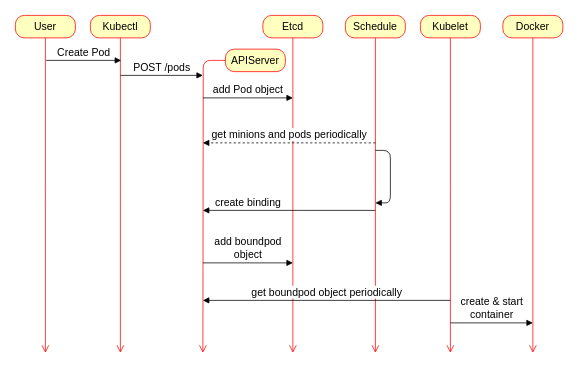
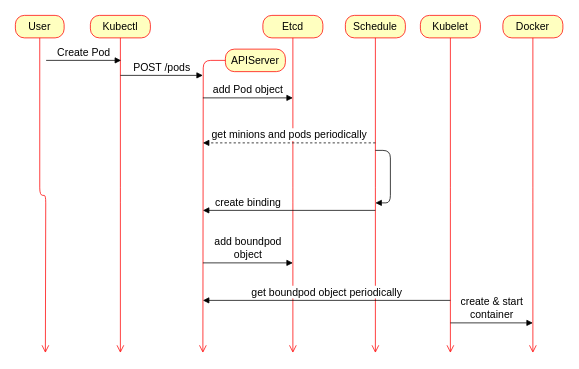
(45, 27) -> (40, 27)
